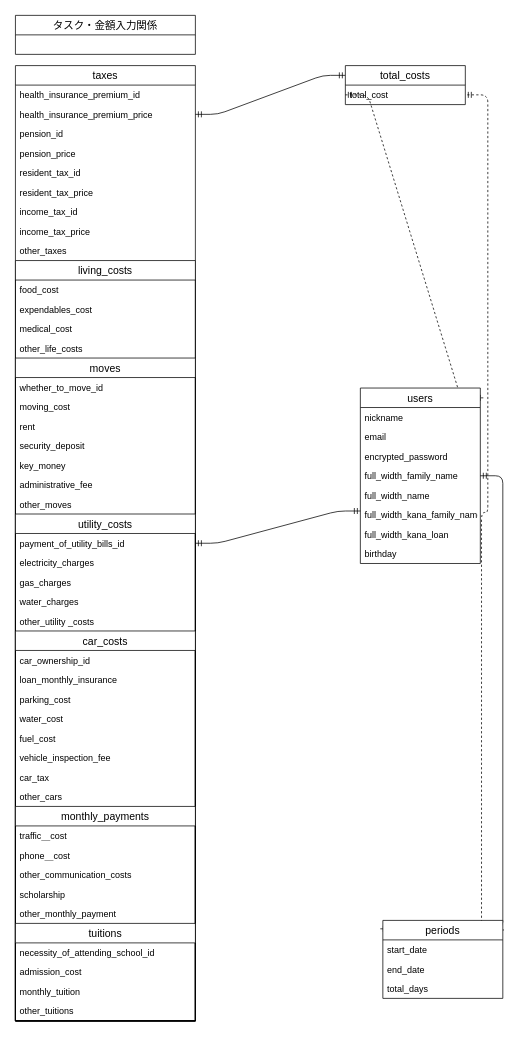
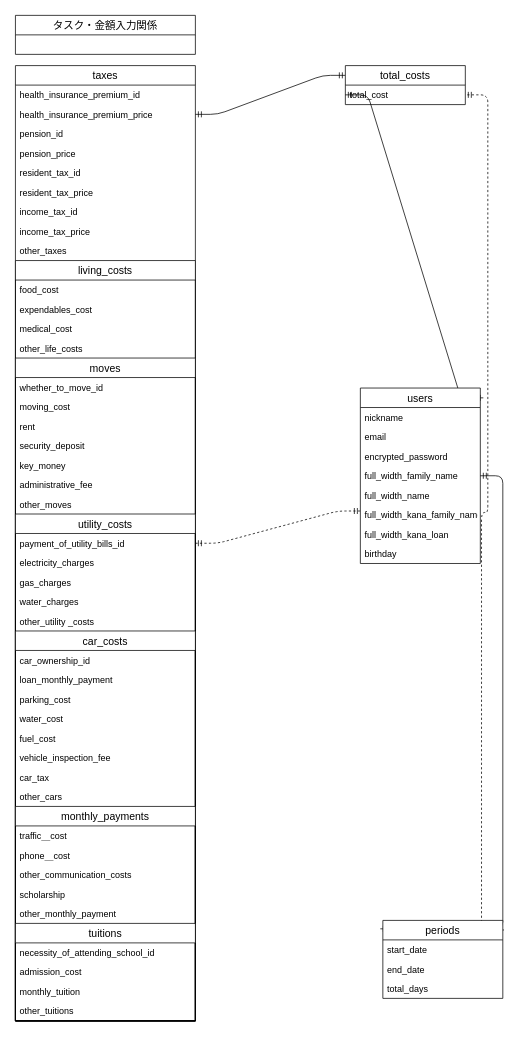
(413, 241) -> (413, 241)
(275, 528) -> (275, 528)
(71, 680) -> (68, 680)
